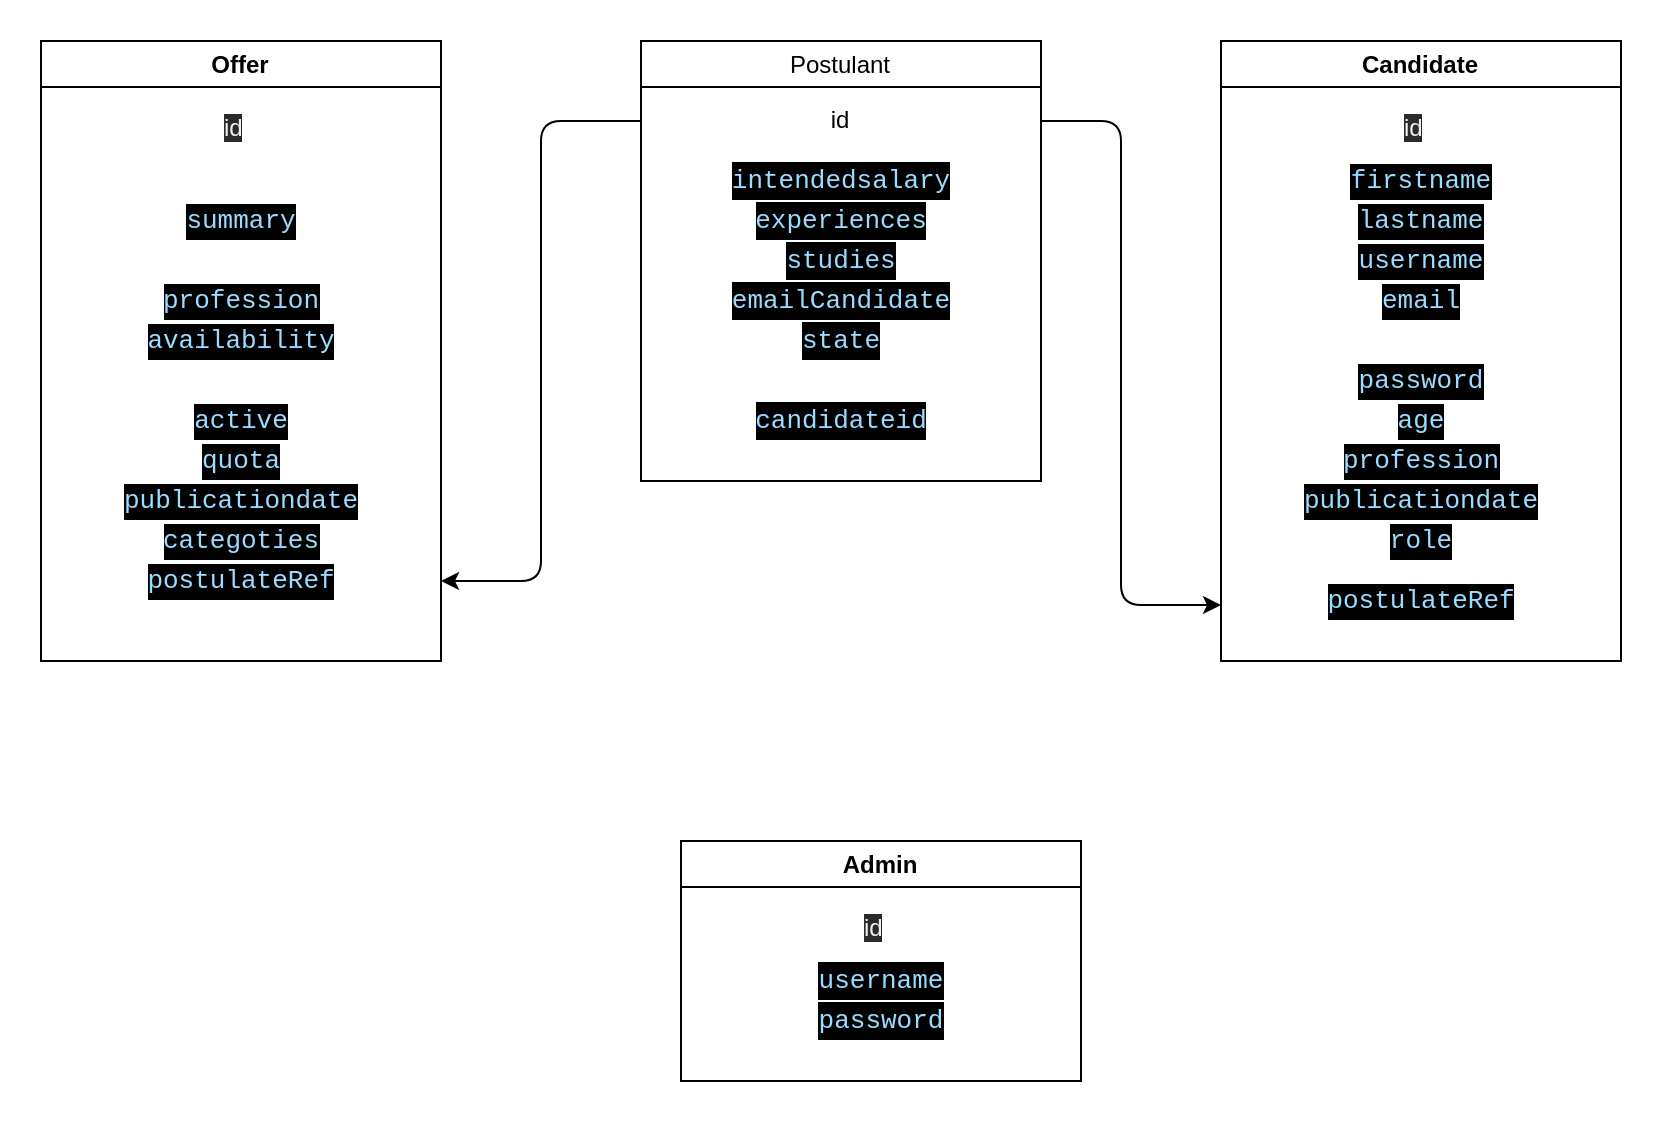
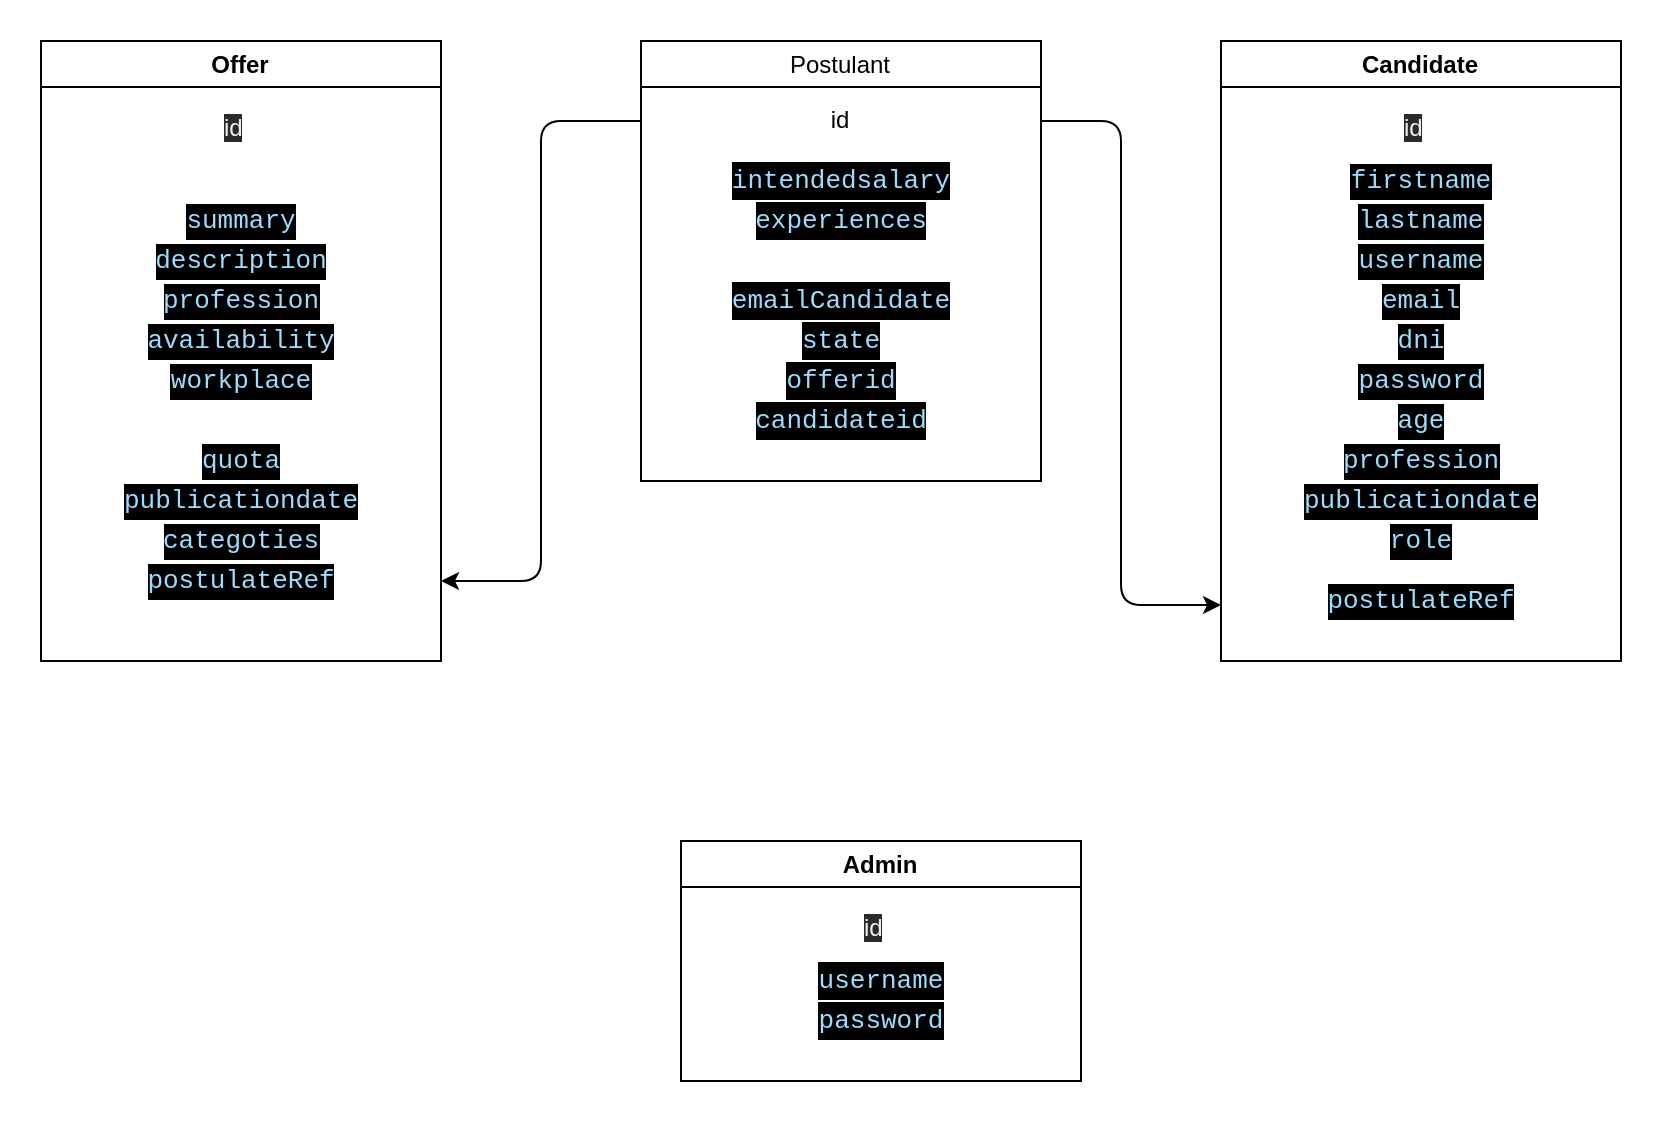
none -> (241, 261)
(841, 261) -> none
none -> (1421, 341)
none -> (241, 381)
none -> (841, 381)
(241, 421) -> none
